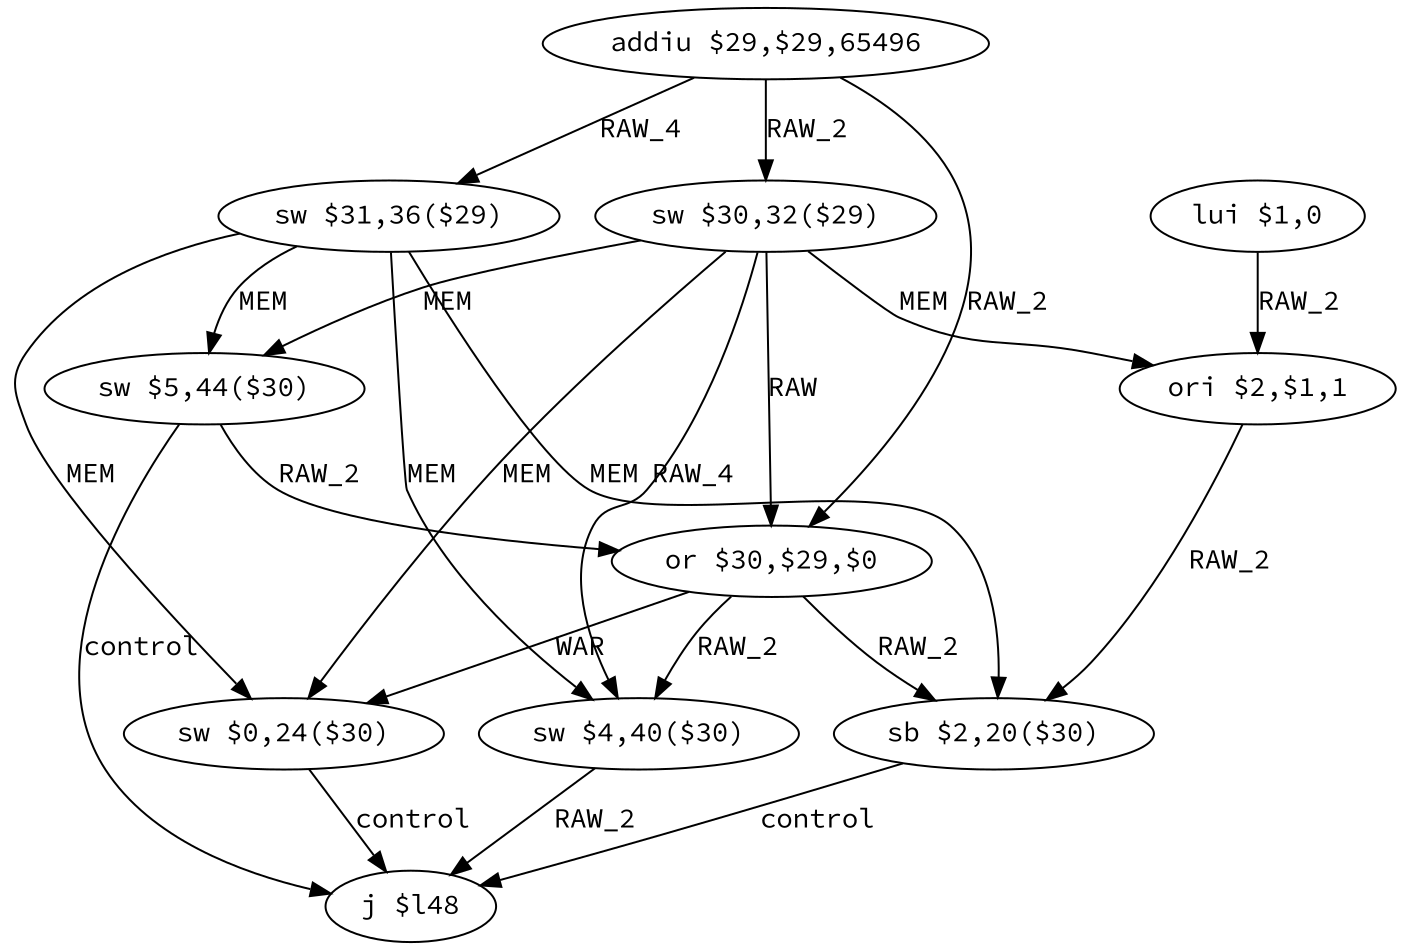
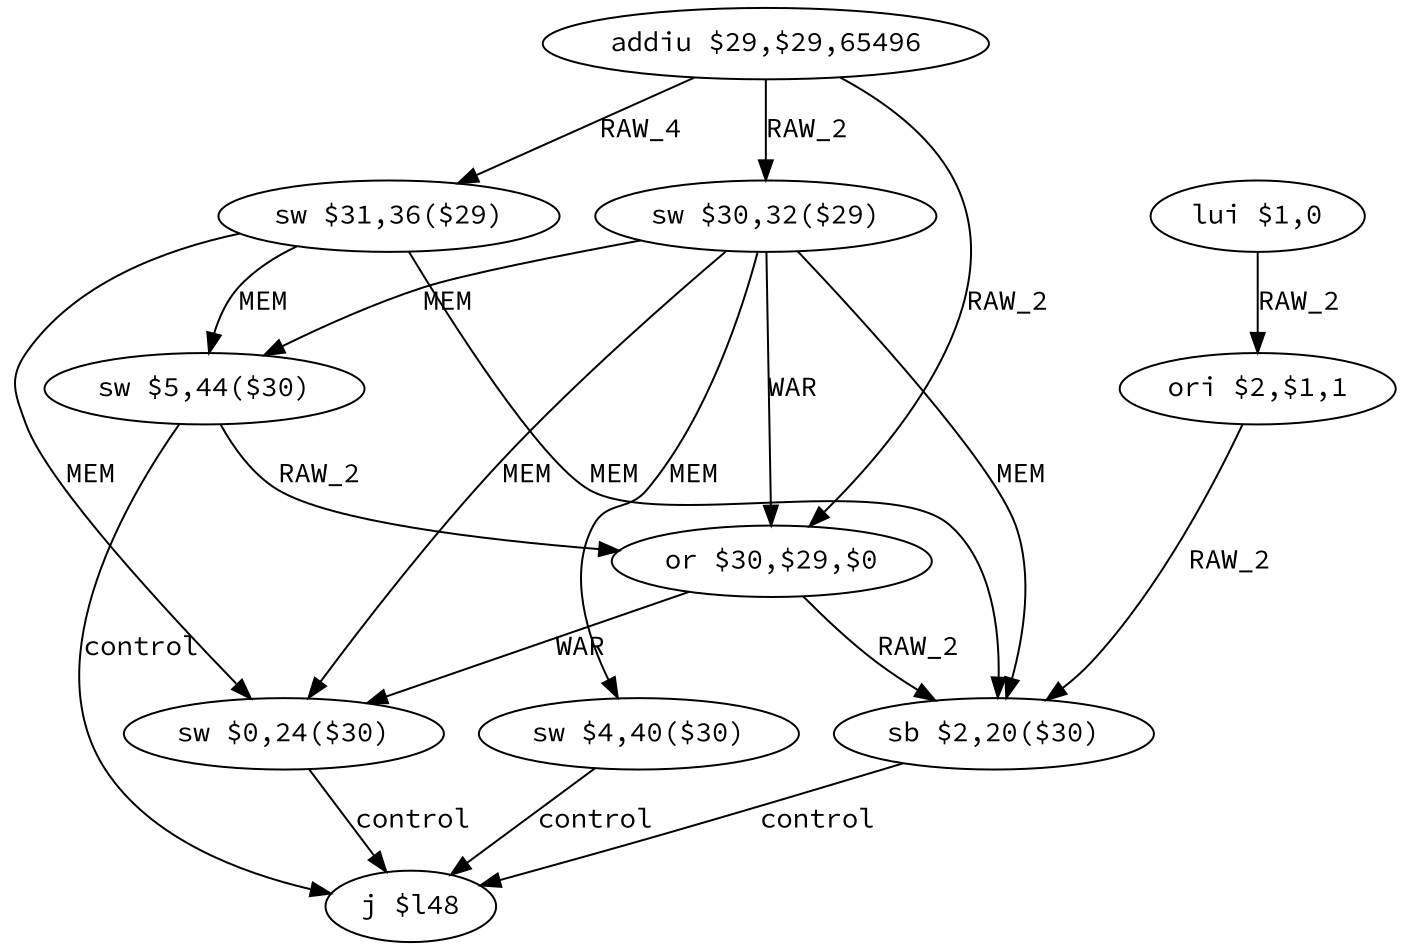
(967, 339) -> (964, 443)
(793, 389) -> (793, 389)
(693, 475) -> (693, 475)
(412, 501) -> none
(694, 635) -> none
(595, 820) -> (595, 820)
